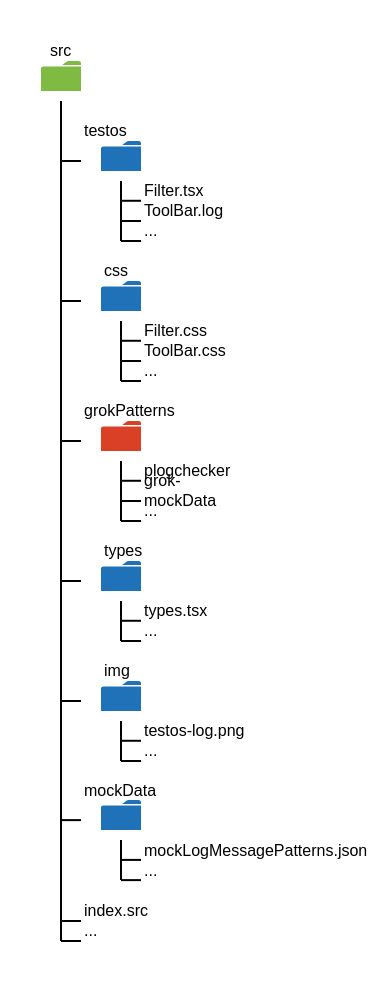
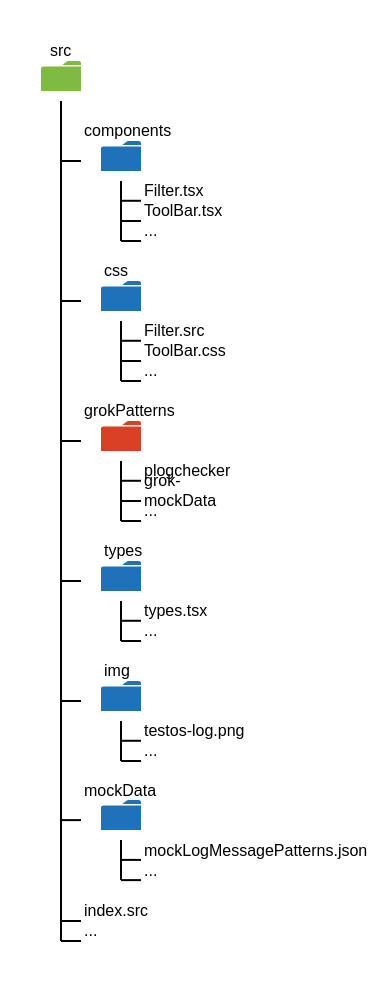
(112, 131) -> (130, 131)
(183, 211) -> (183, 211)
(183, 331) -> (183, 331)
